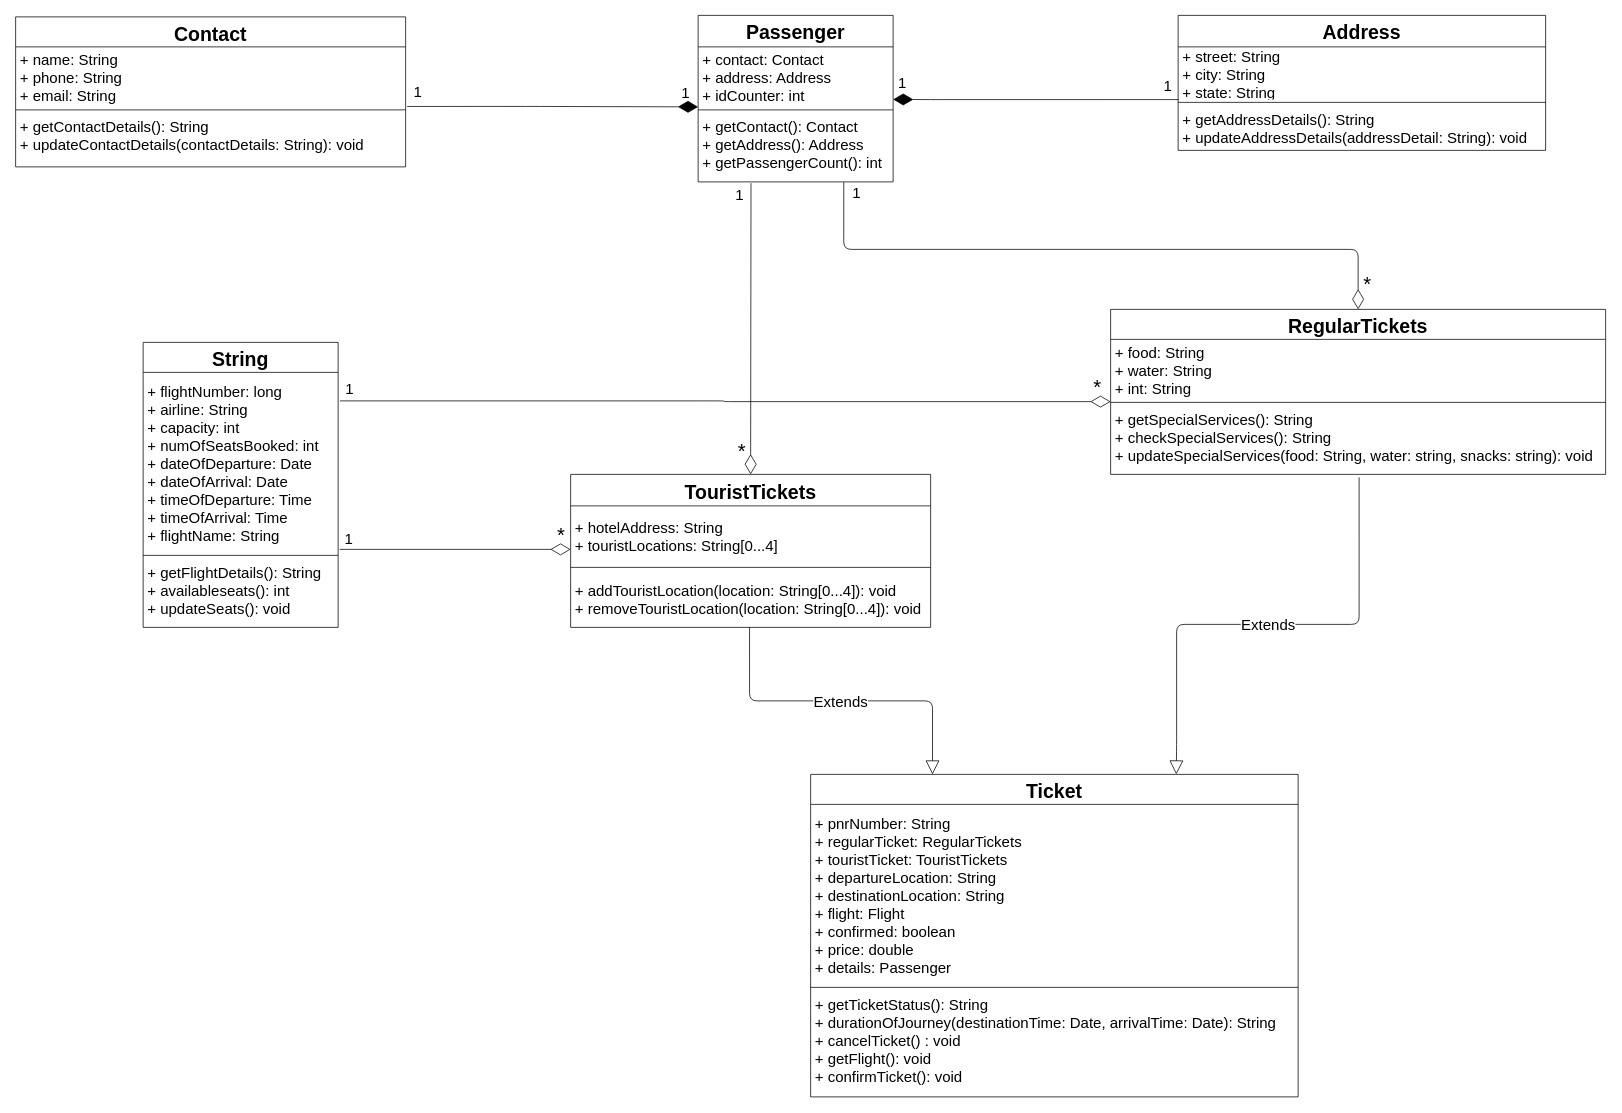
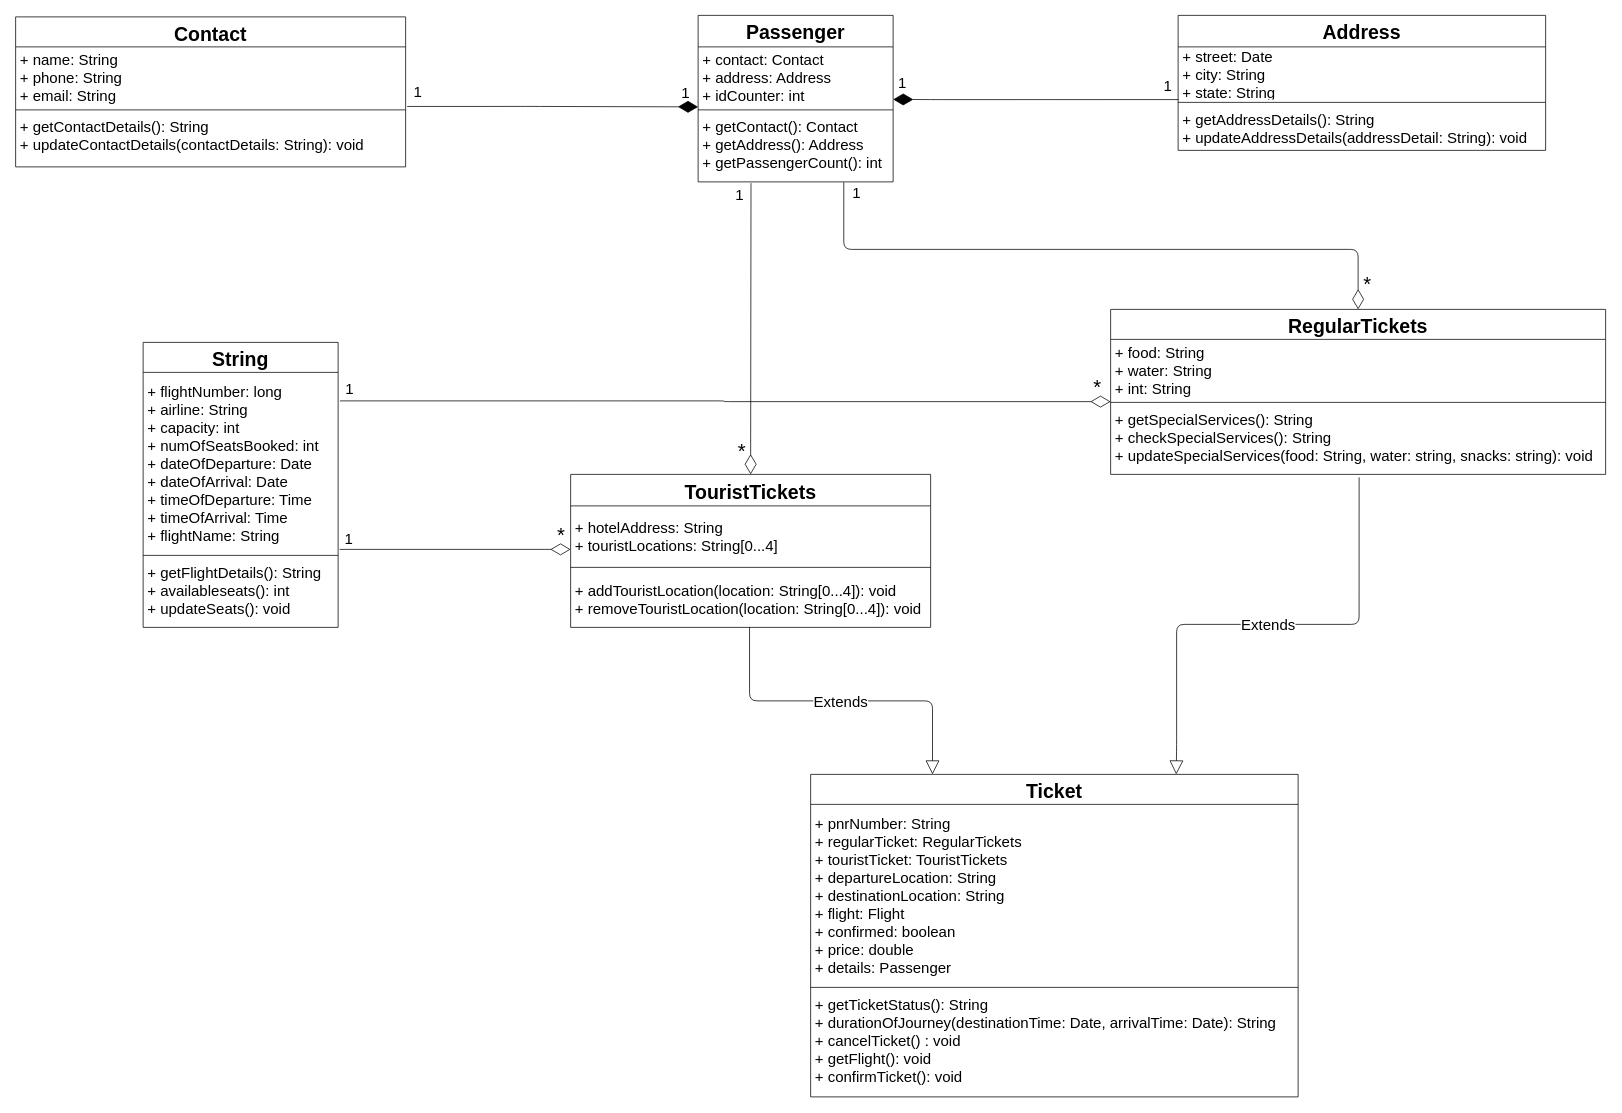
(1241, 57) -> (1235, 57)
